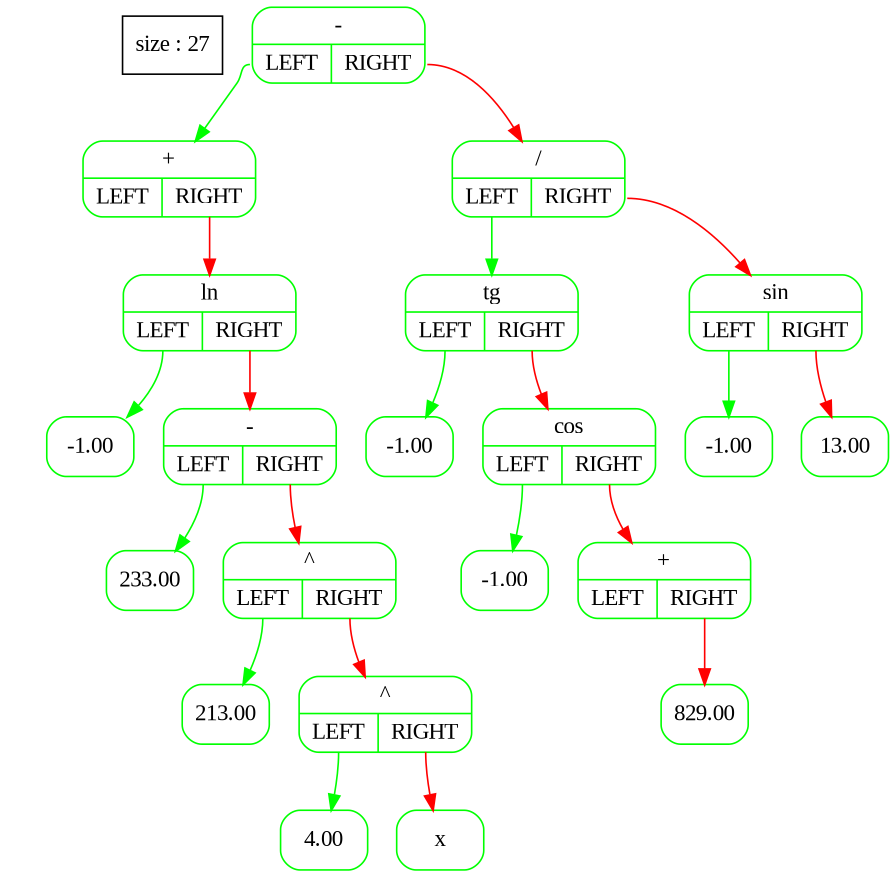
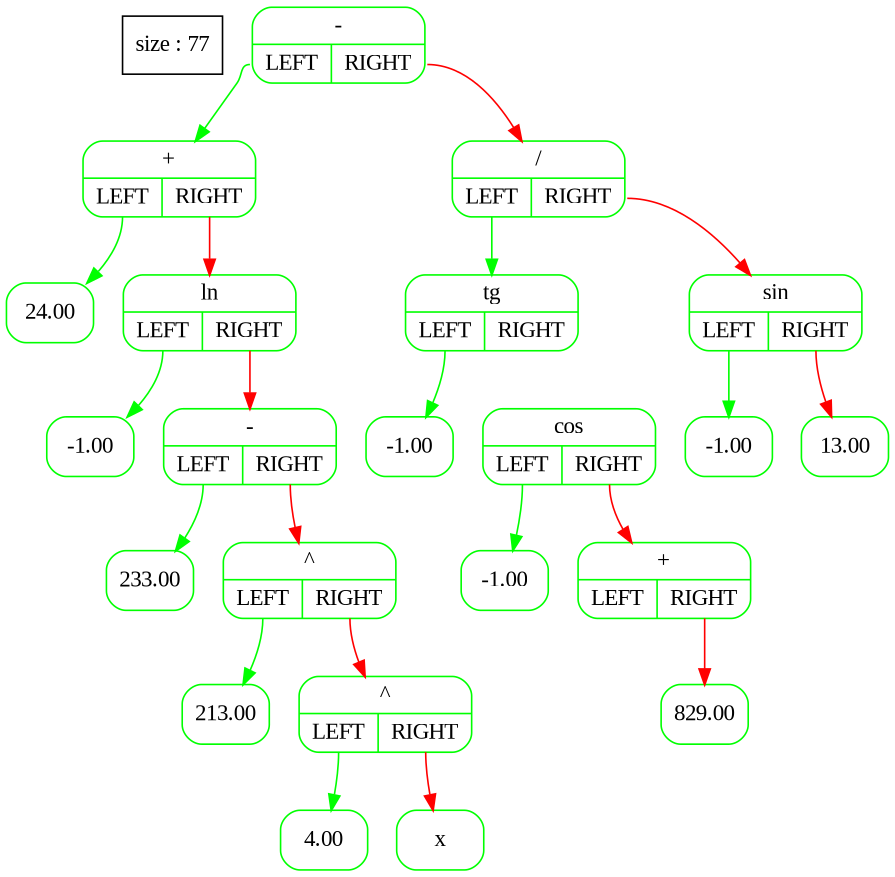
(173, 45) -> (173, 45)
none -> (50, 313)
(535, 373) -> none
